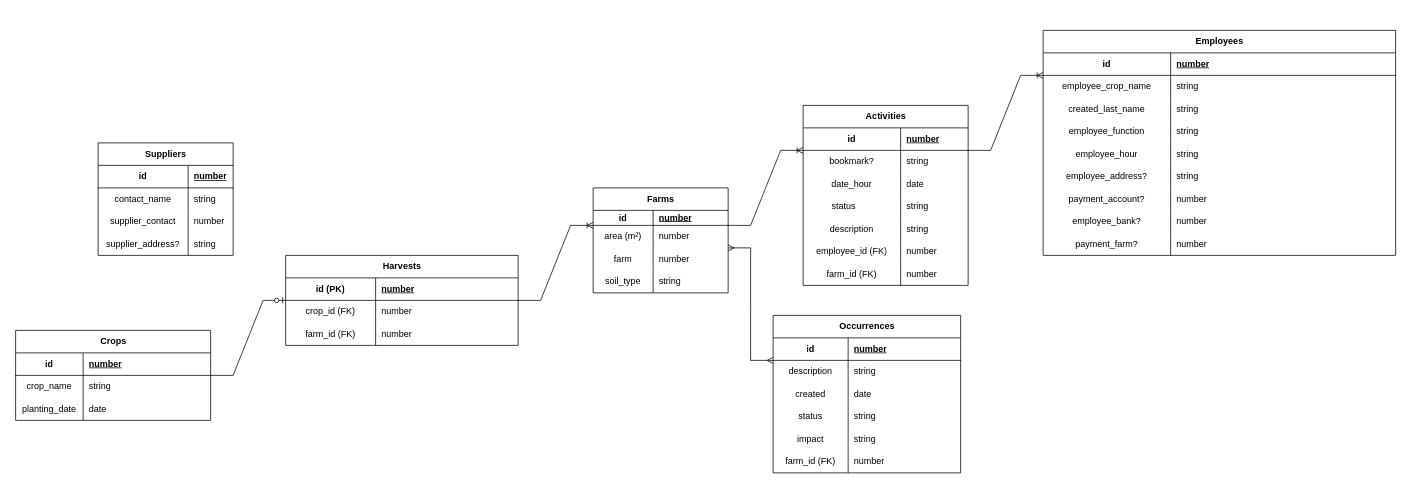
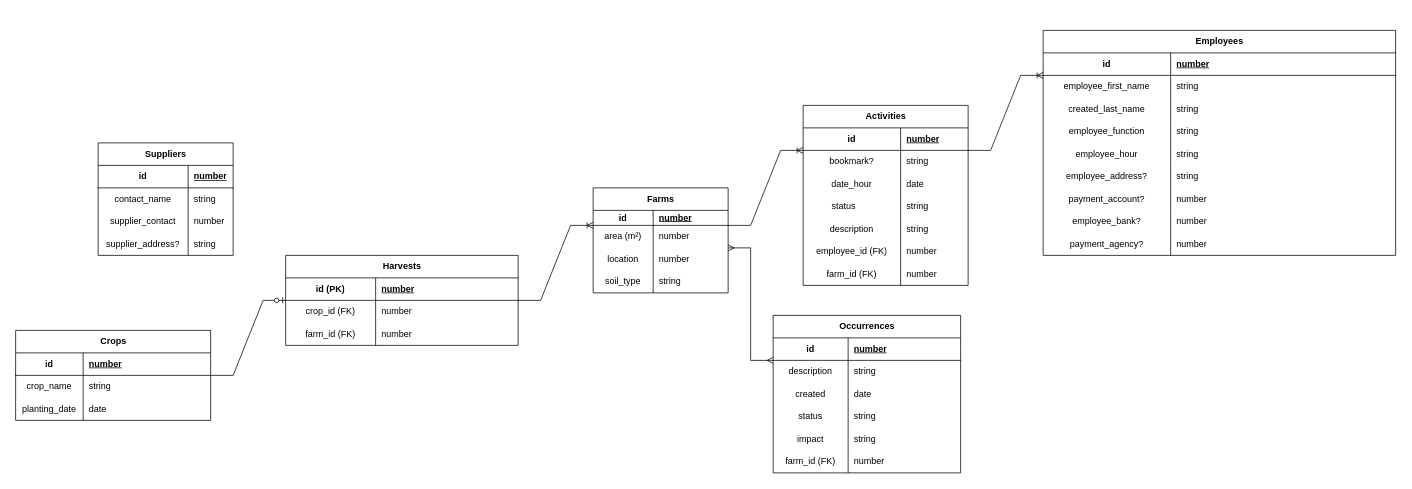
(1107, 87) -> (1107, 87)
(1107, 244) -> (1107, 244)
(623, 259) -> (623, 259)
